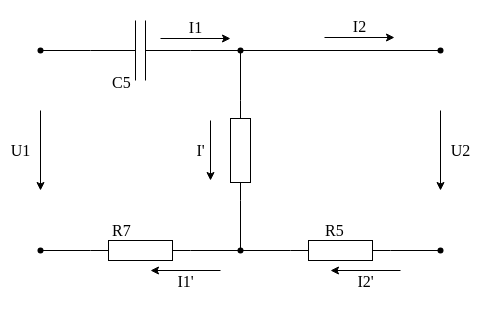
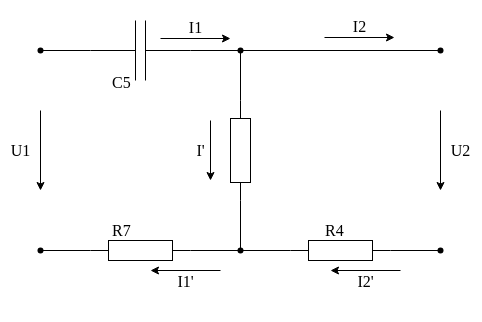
(334, 231) -> (334, 231)
